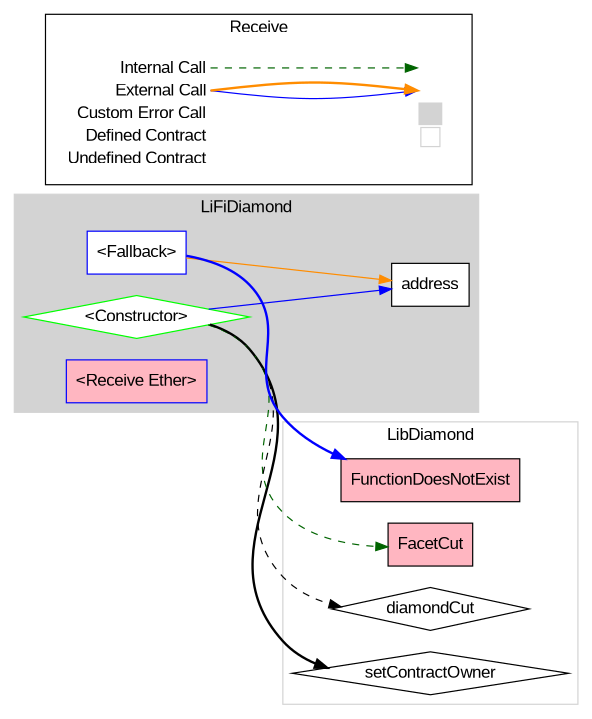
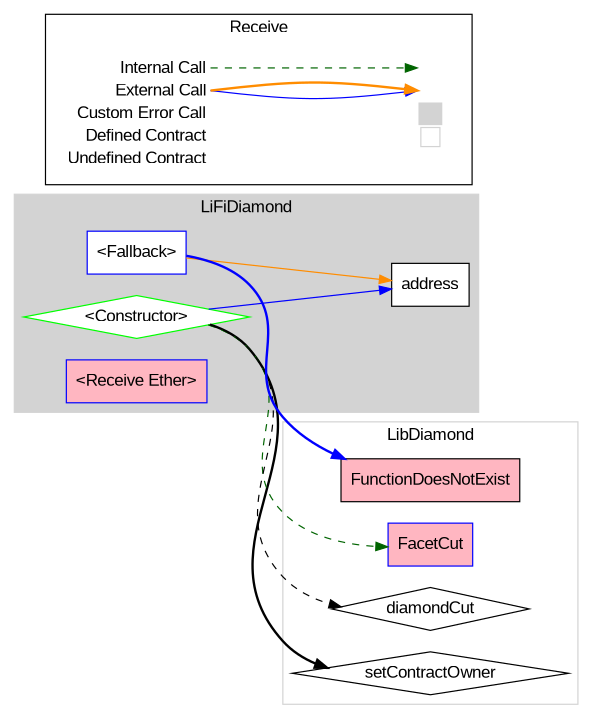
(430, 545) -> (430, 545)
